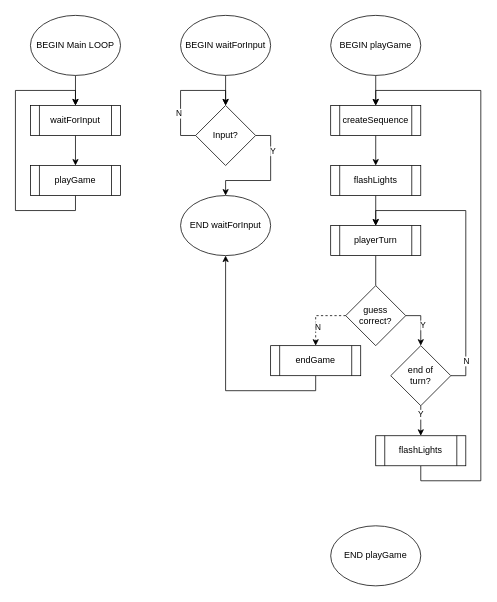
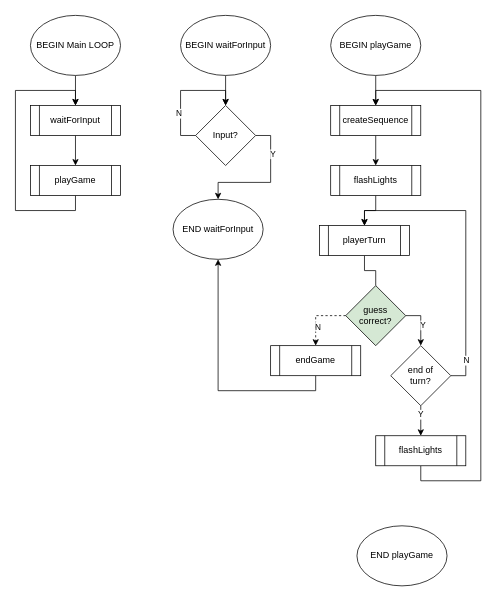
(225, 225) -> (218, 229)
(375, 240) -> (364, 240)
(375, 315) -> (375, 315)
(375, 555) -> (402, 555)
